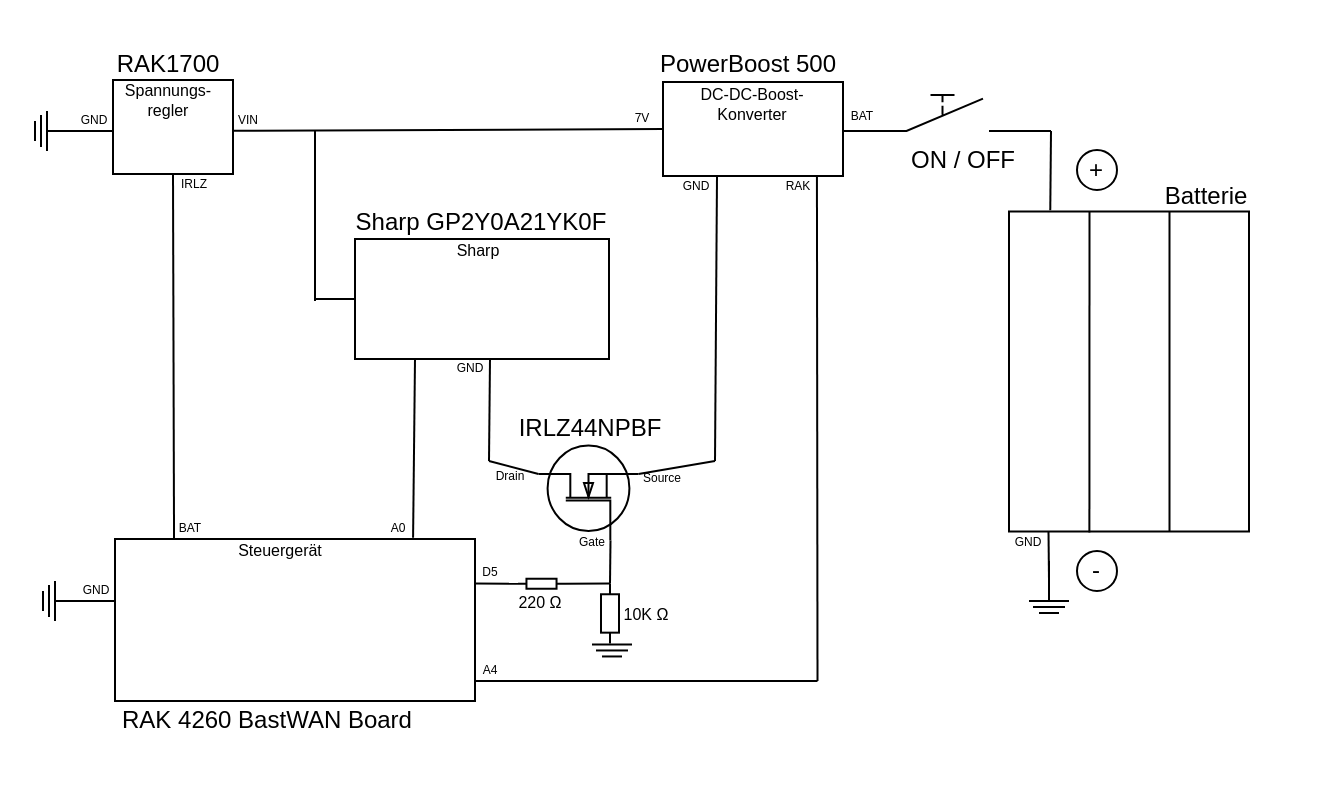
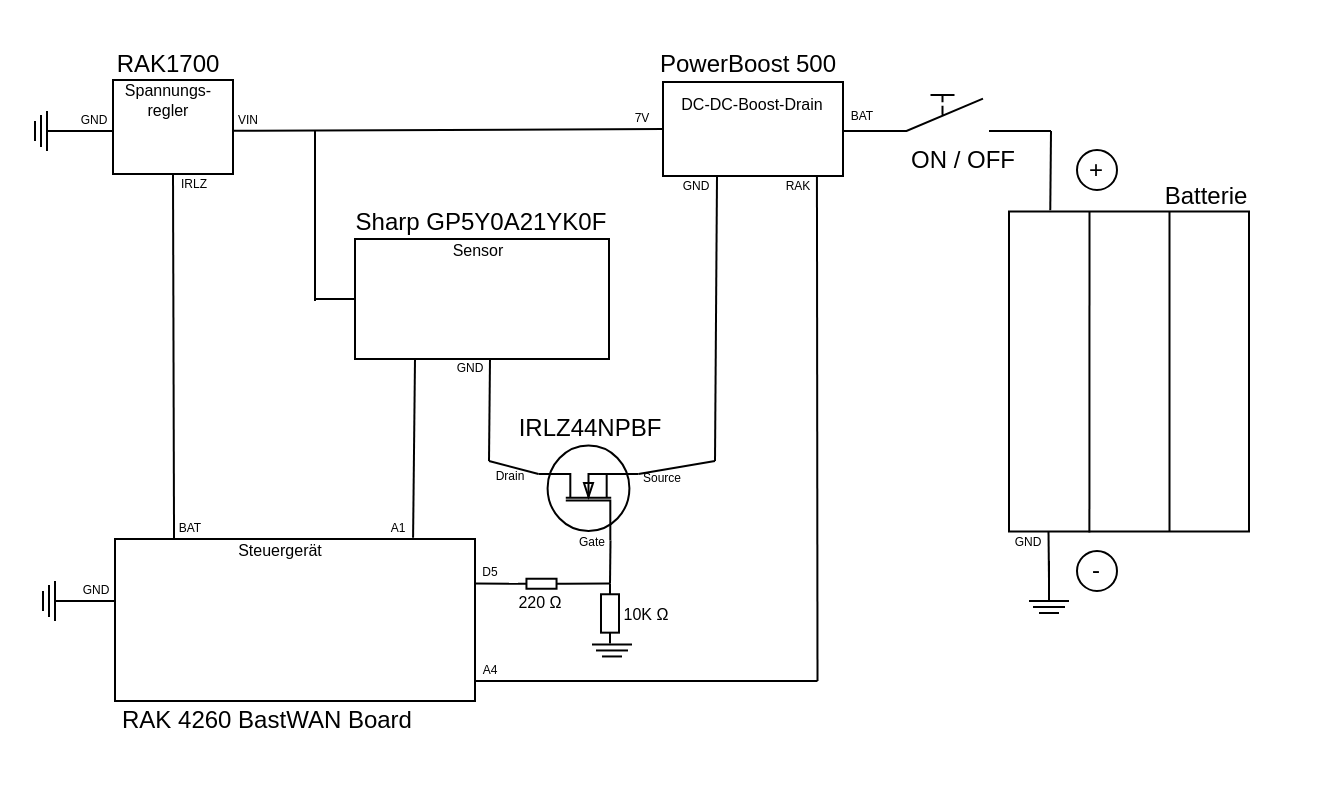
(753, 105) -> (753, 105)
(482, 223) -> (482, 223)
(479, 251) -> (479, 251)
(399, 529) -> (399, 529)
